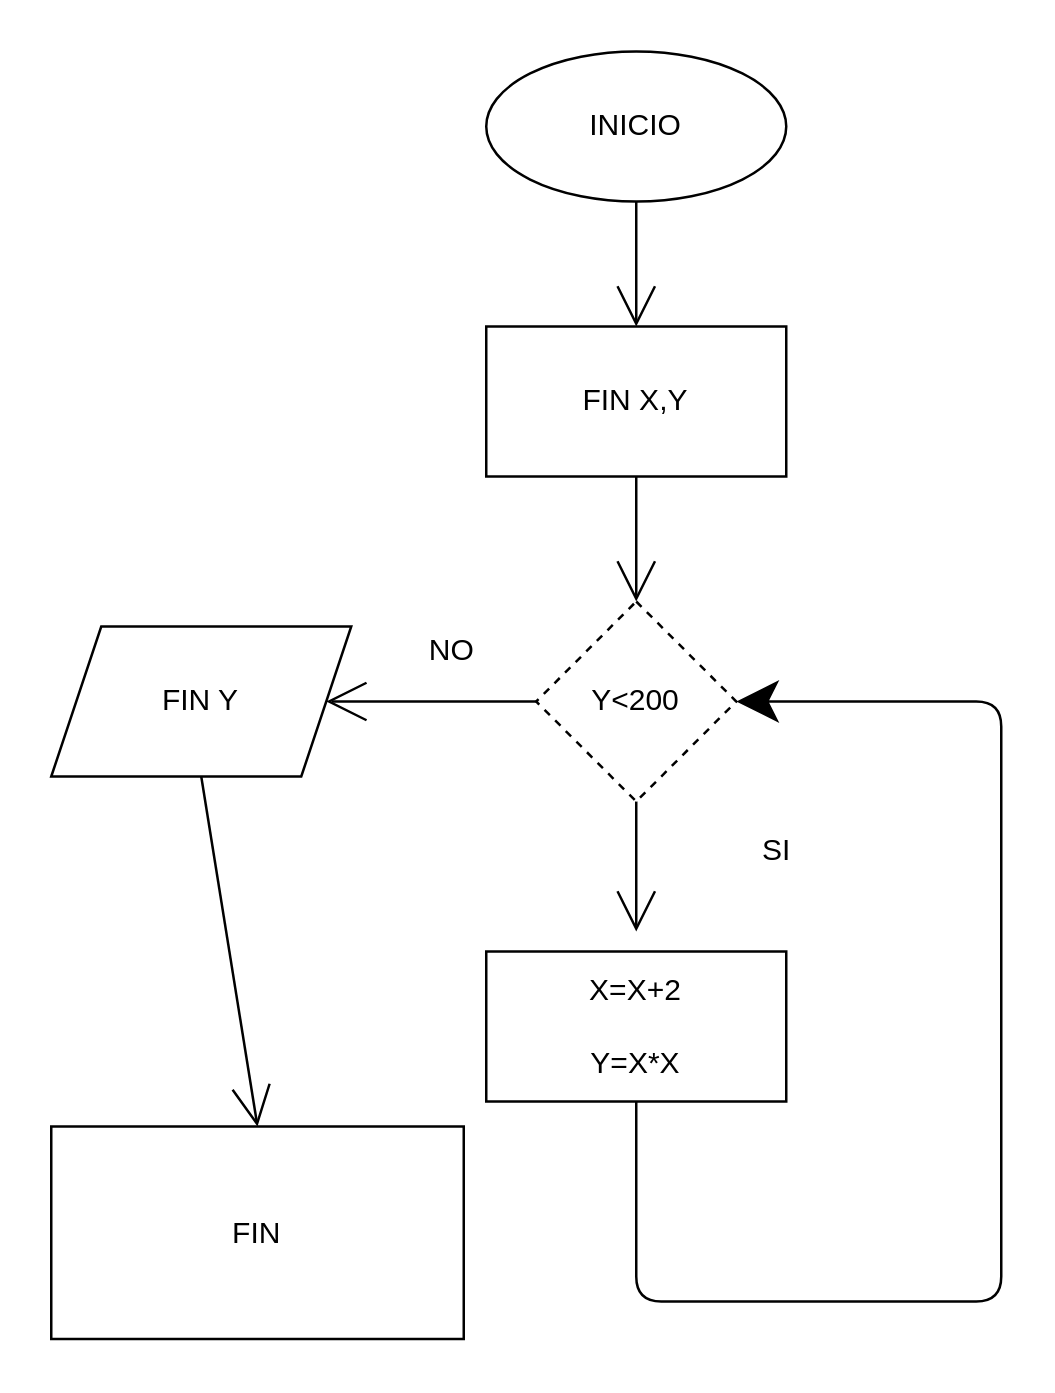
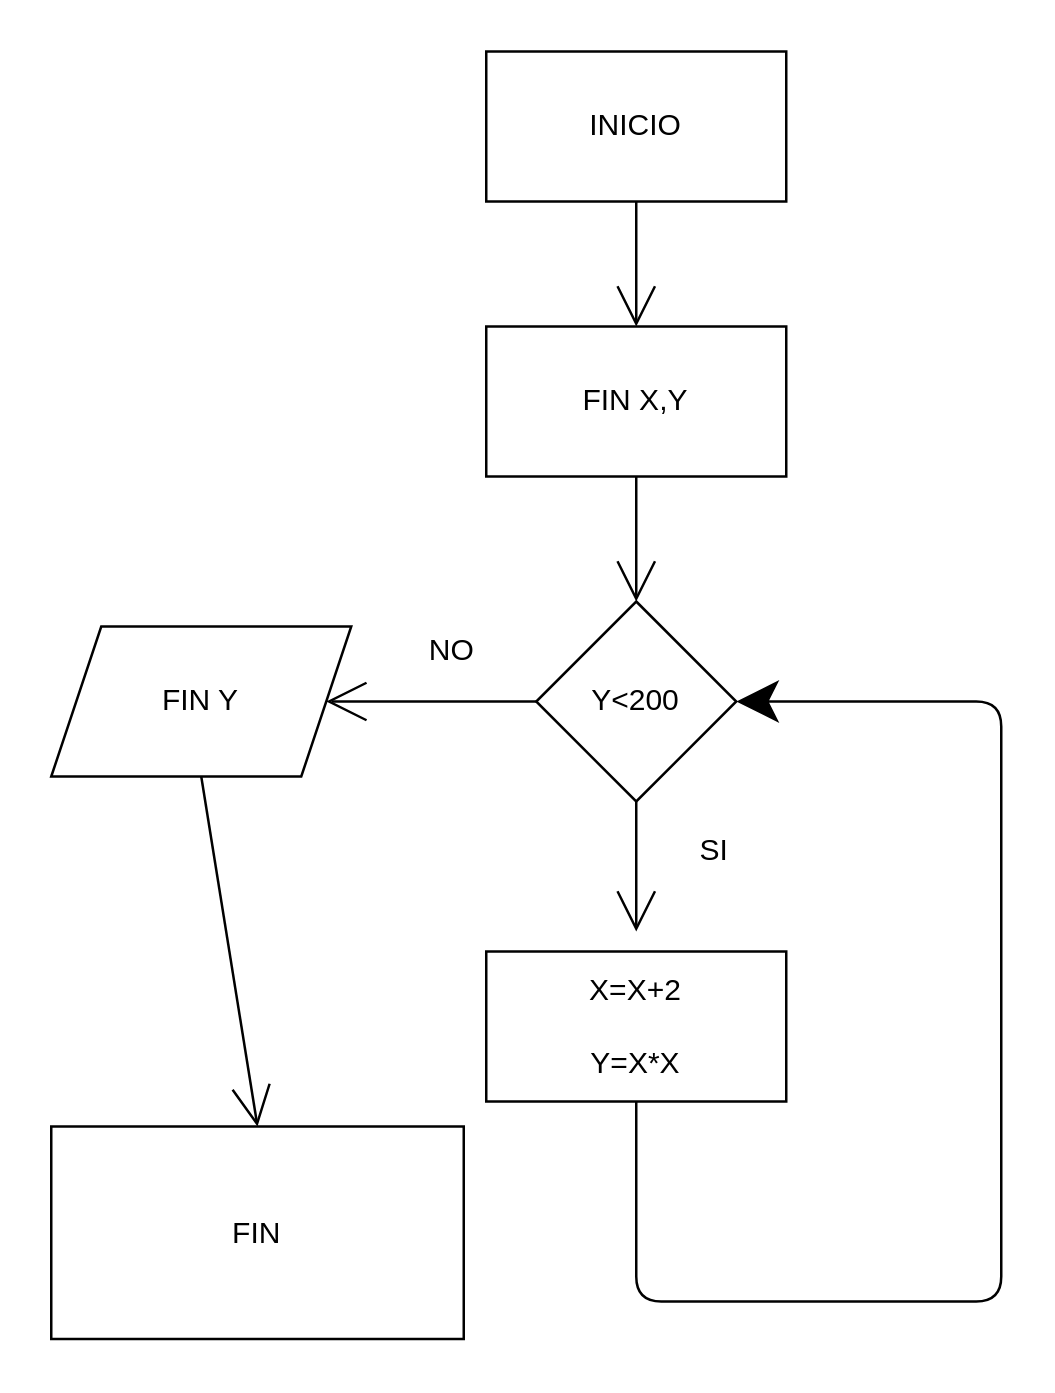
(636, 126) -> (636, 126)
(636, 701) -> (636, 701)
(776, 851) -> (714, 851)
